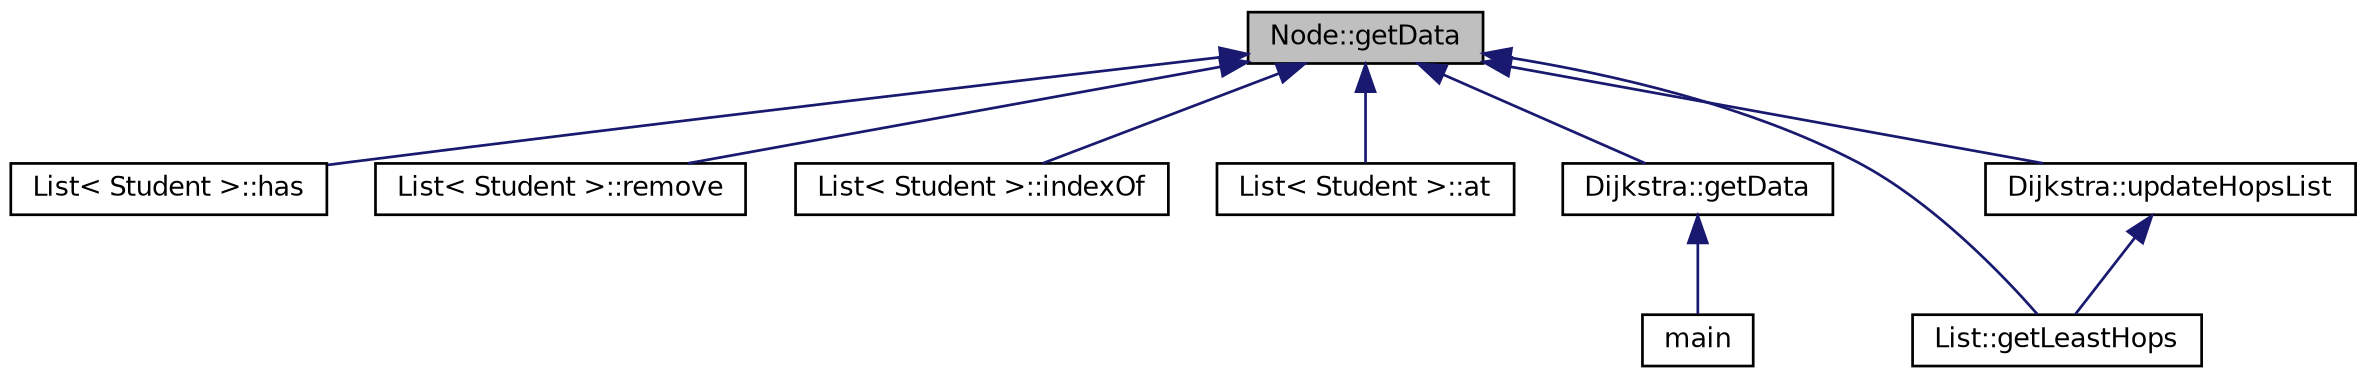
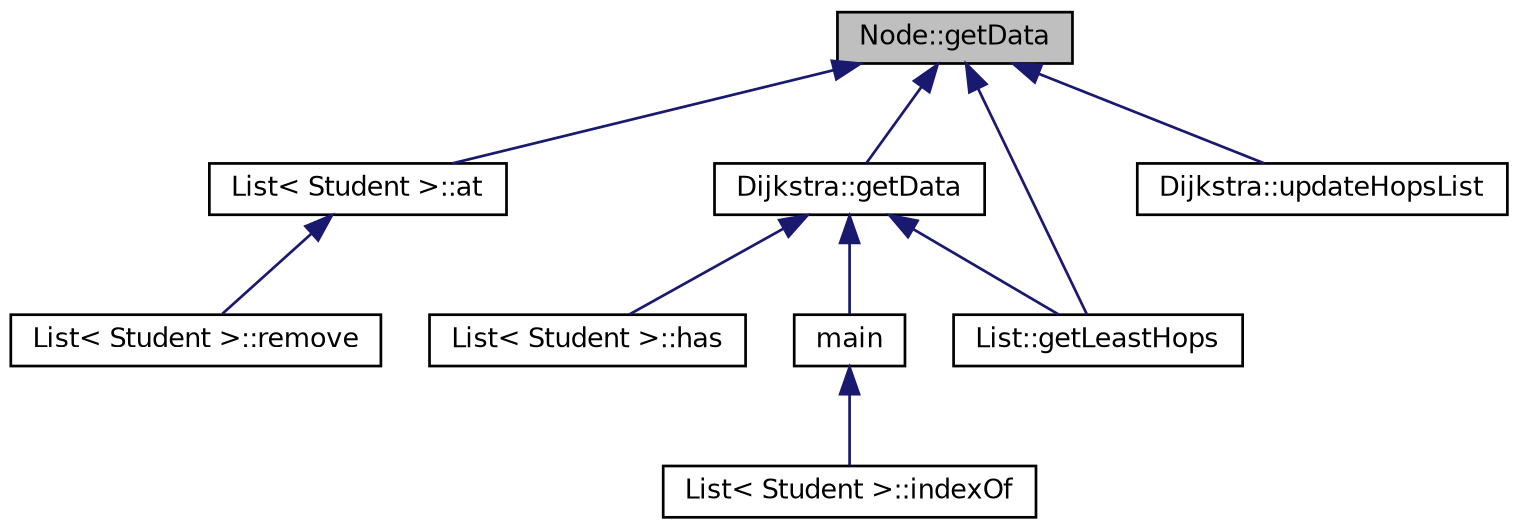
(773, 110) -> (707, 271)
(954, 115) -> (267, 274)
(1161, 118) -> (850, 430)
(2105, 276) -> (986, 272)
